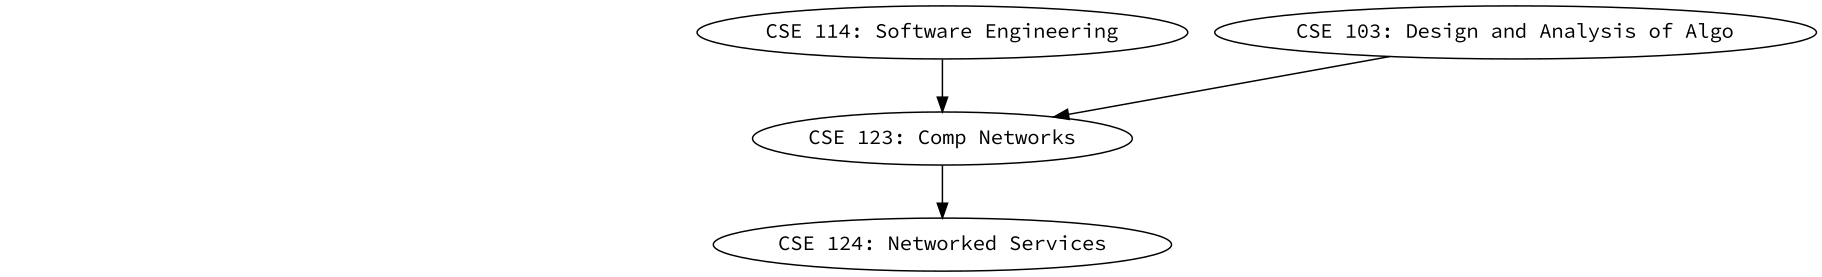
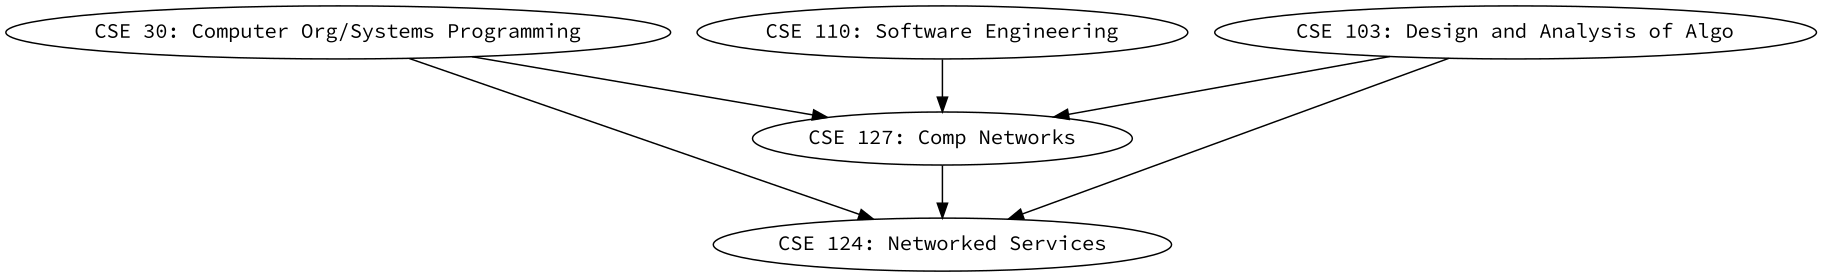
none -> (338, 32)
(942, 32) -> (942, 32)
none -> (1236, 136)
(942, 139) -> (942, 139)
